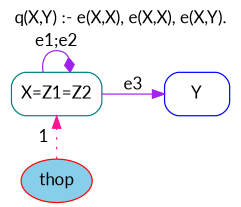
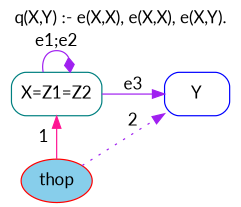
none -> (118, 143)
(57, 144) -> (57, 144)
